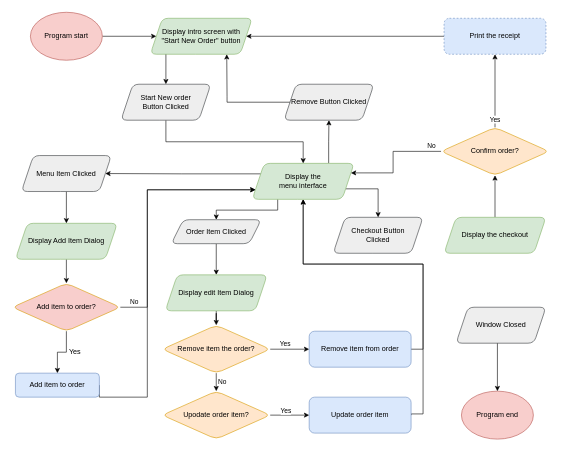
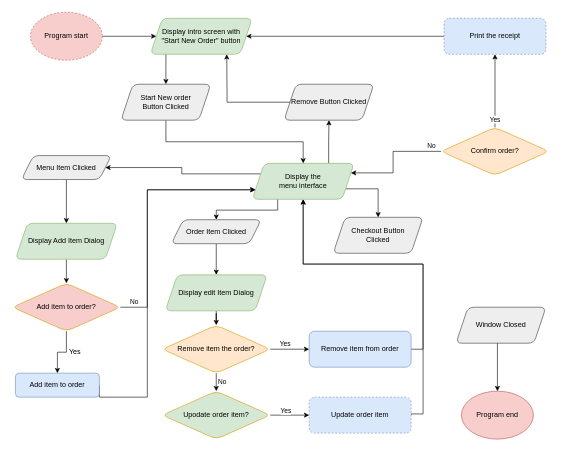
(66, 36) -> (66, 36)
(66, 174) -> (66, 168)
(495, 180) -> none
(495, 236) -> none
(216, 416) -> (216, 416)
(360, 416) -> (360, 416)
